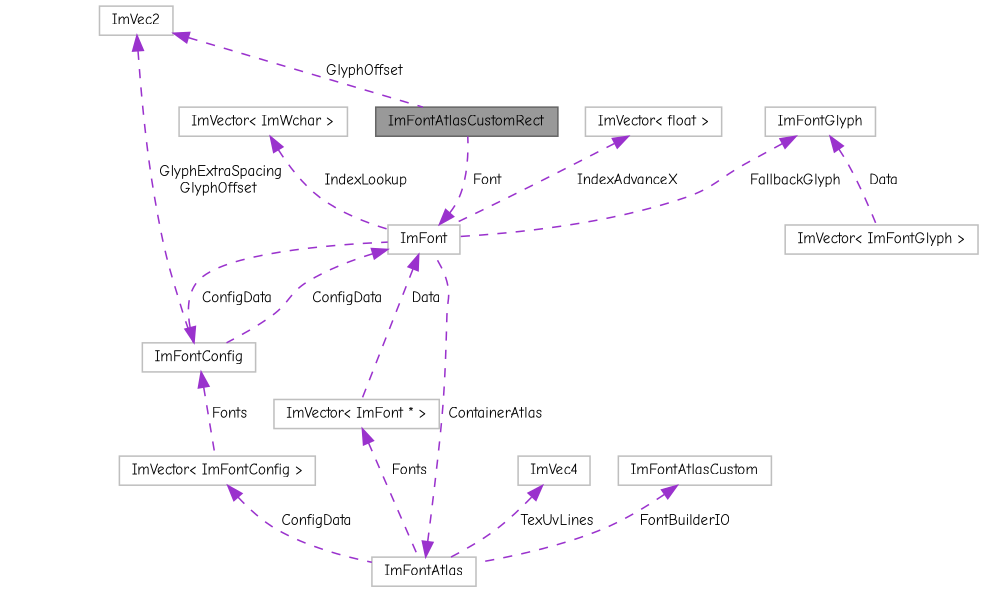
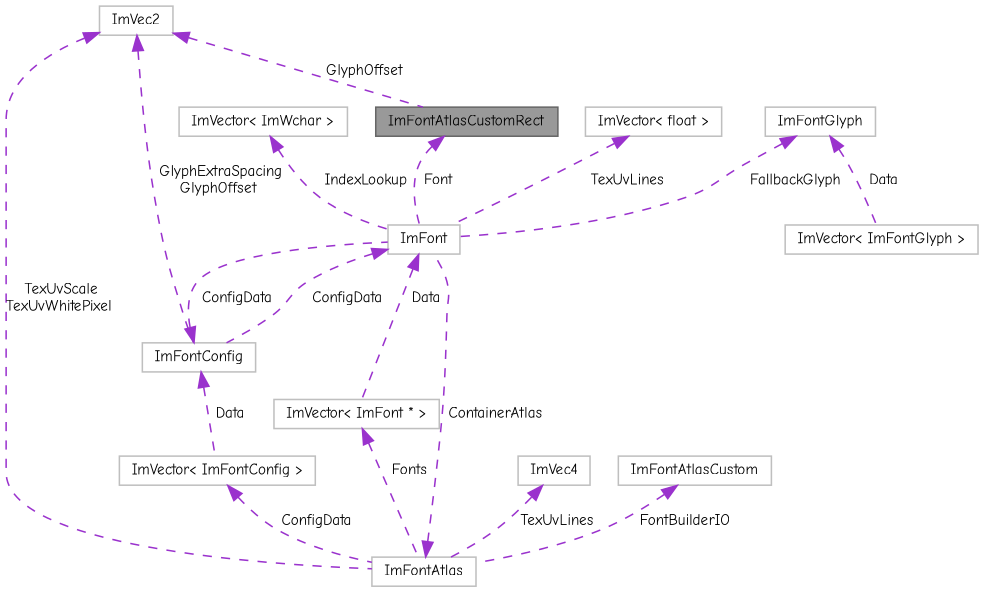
(465, 176) -> (415, 183)
(626, 181) -> (626, 181)
(228, 414) -> (228, 414)
none -> (6, 433)
